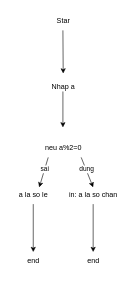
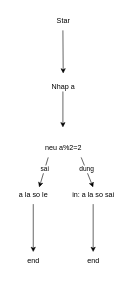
(64, 149) -> (64, 149)
(94, 195) -> (94, 195)
